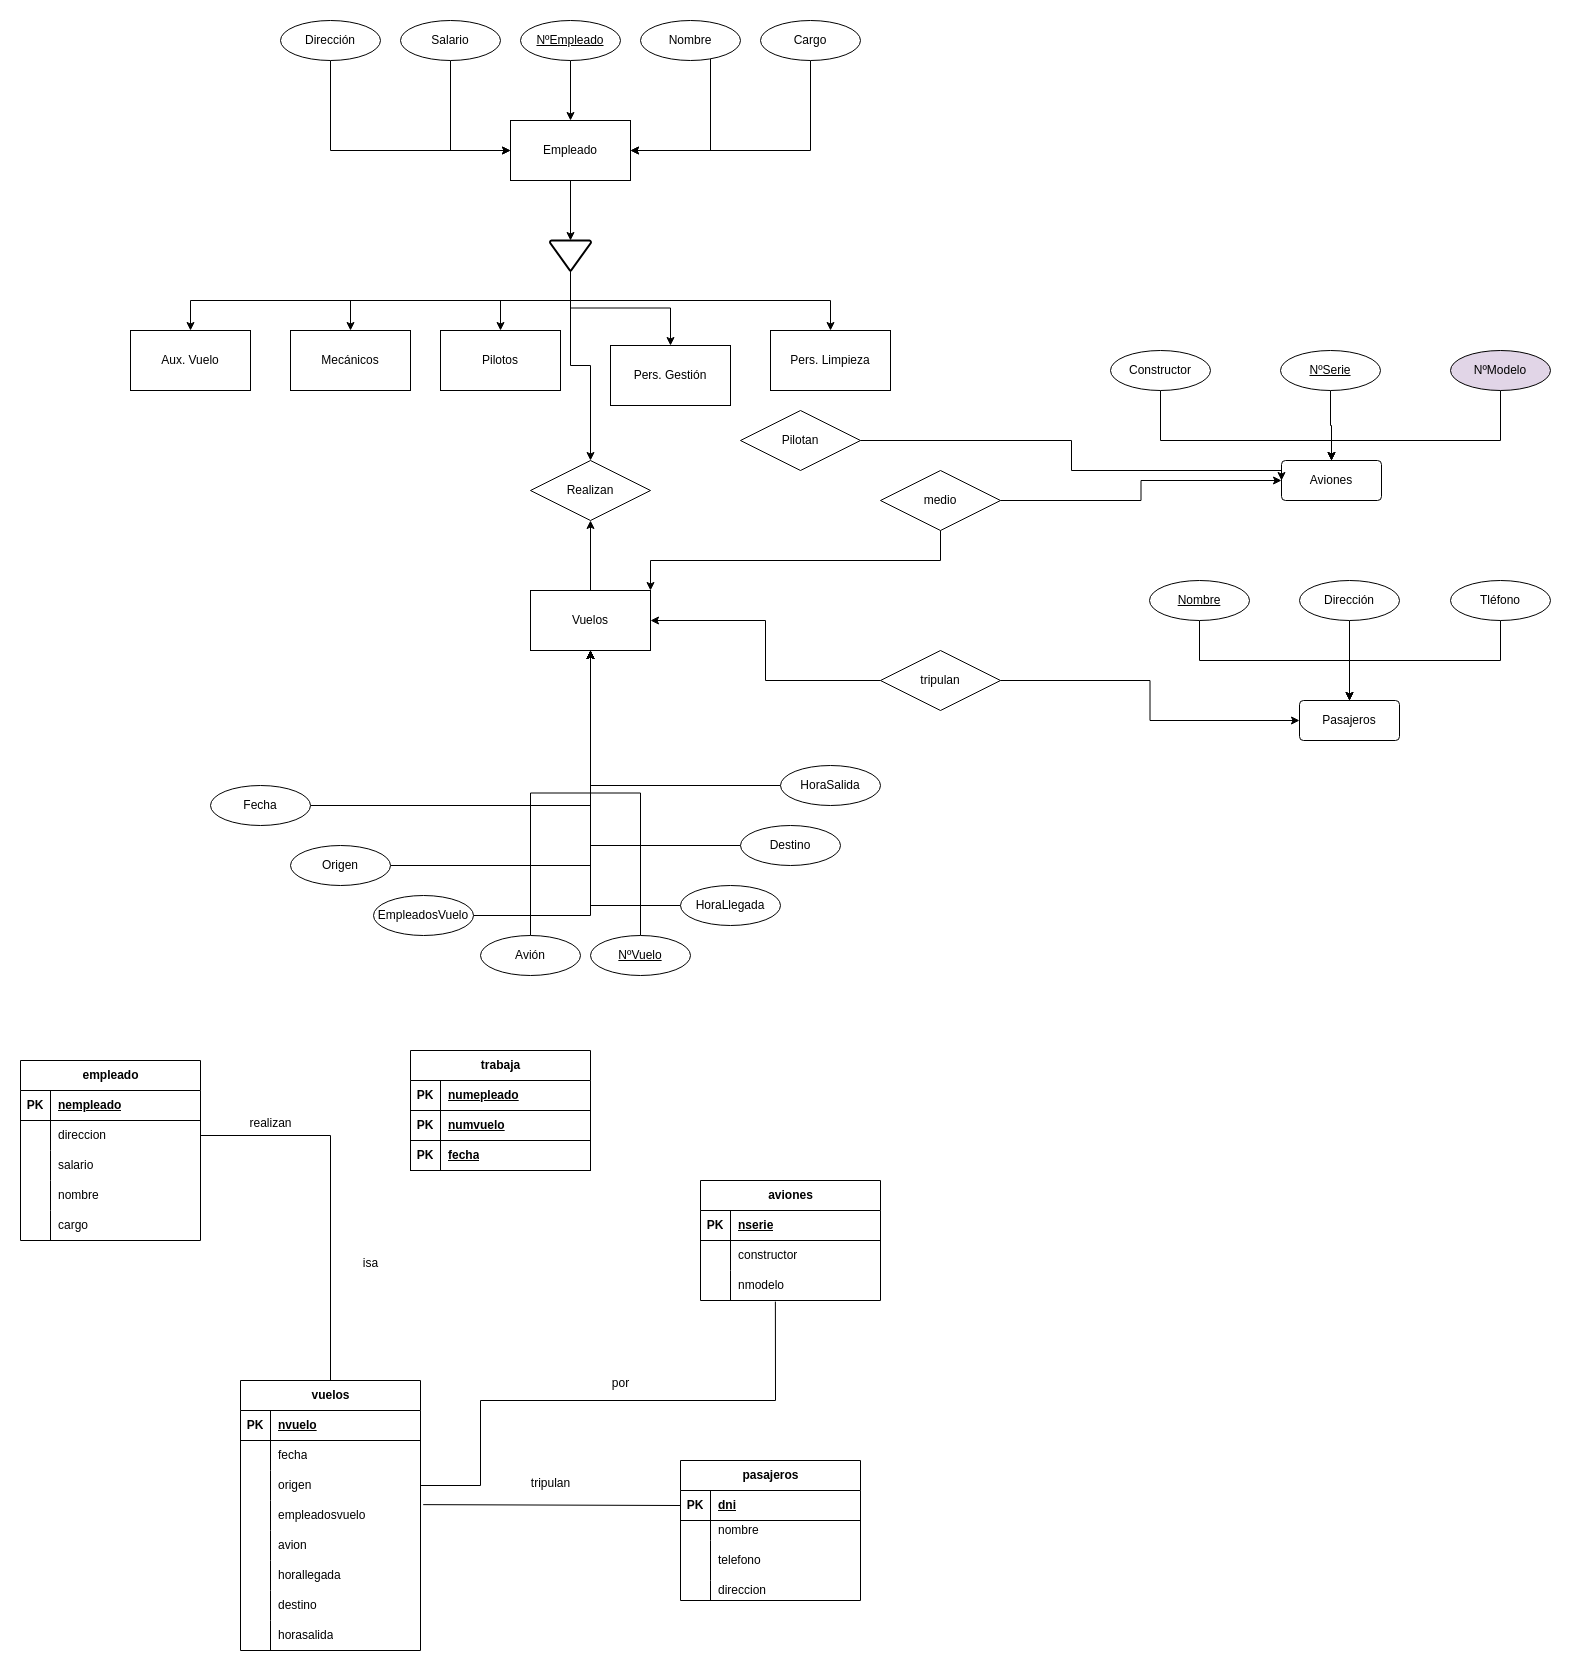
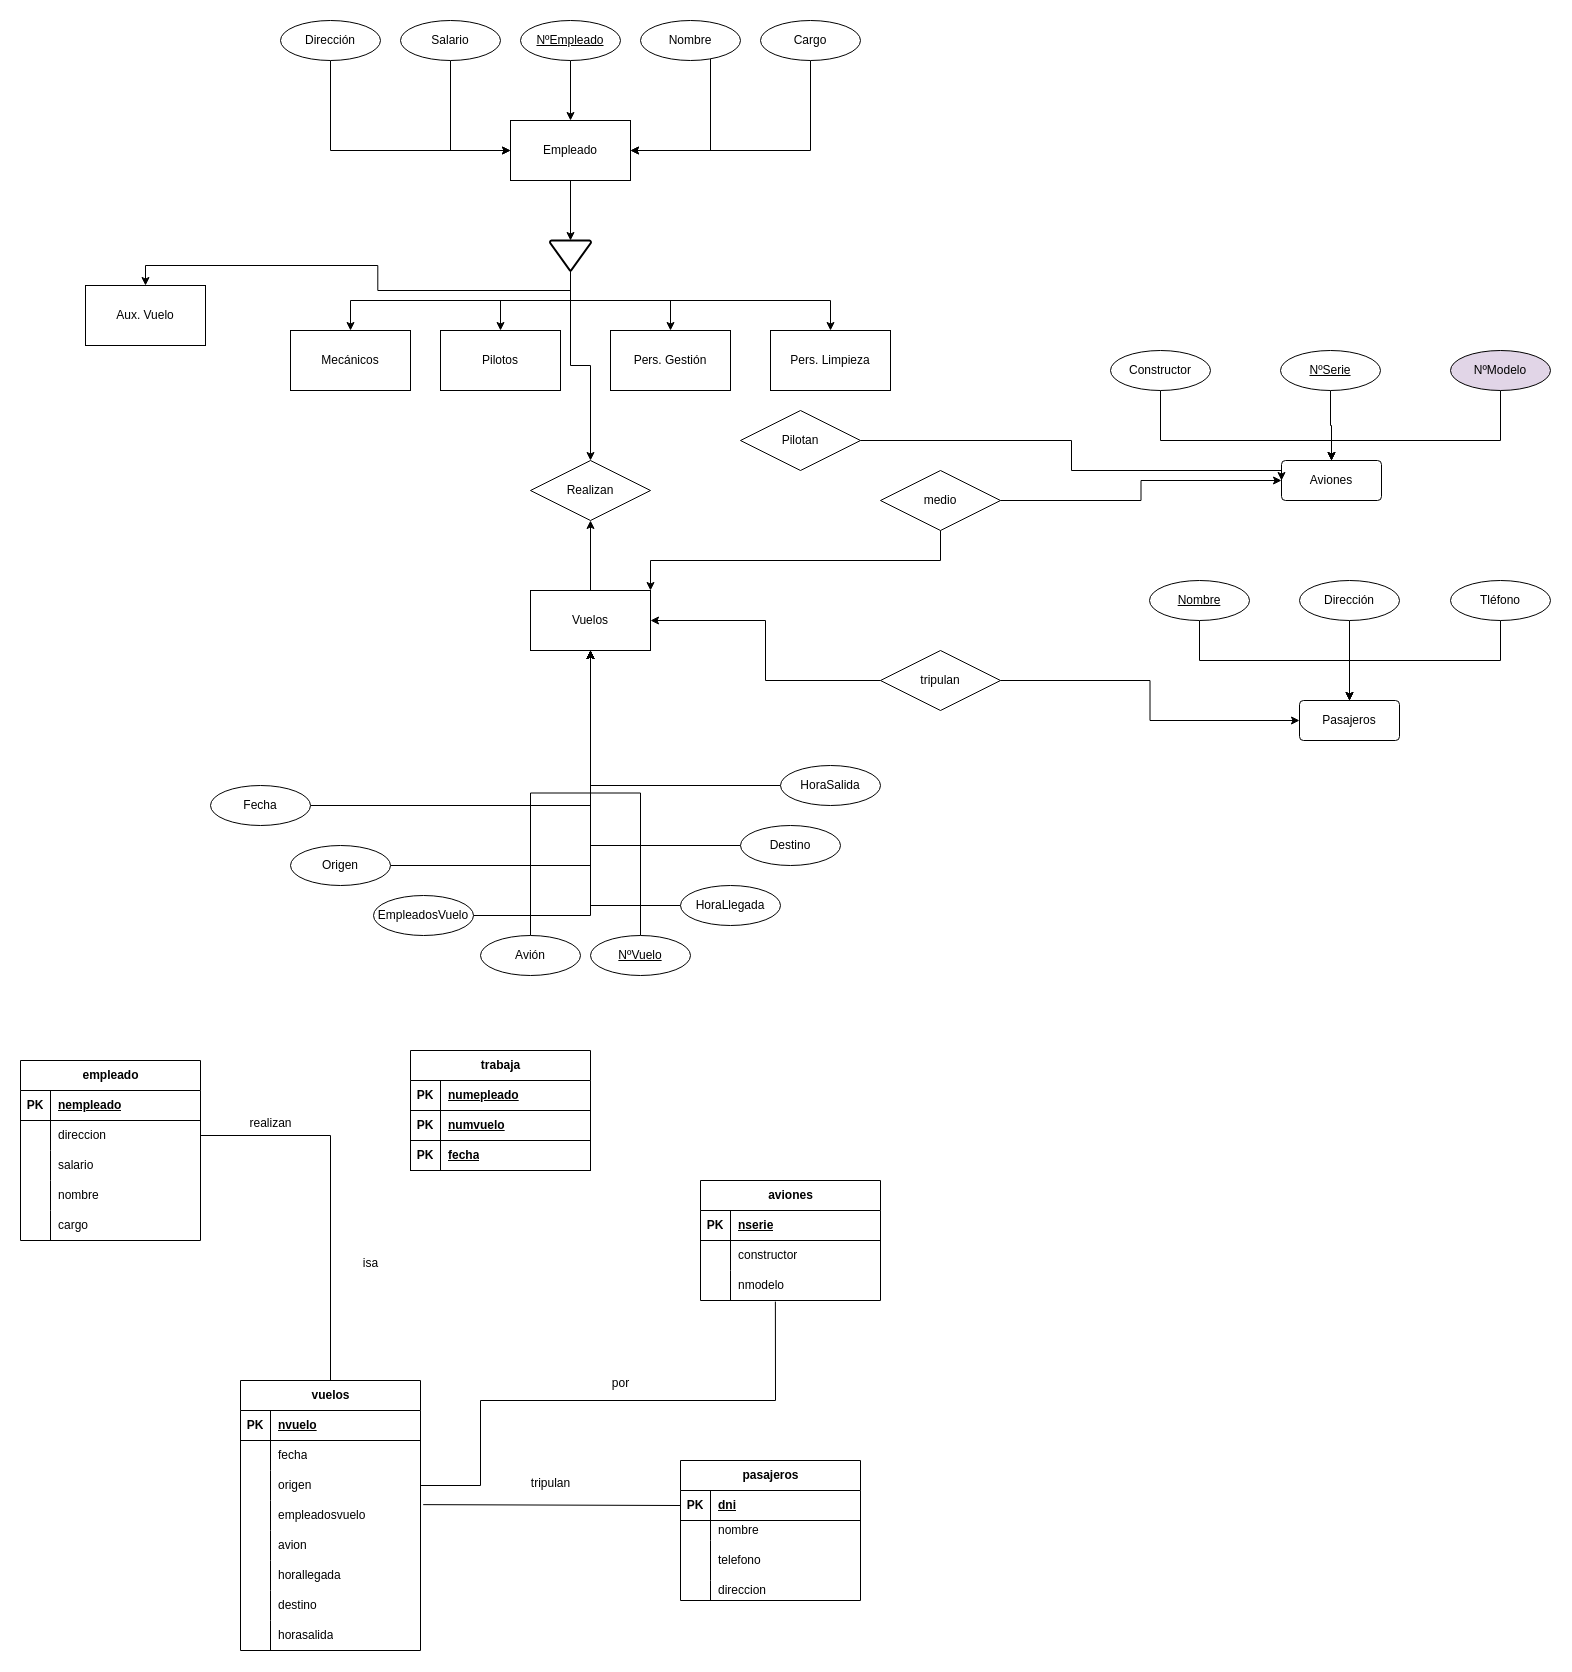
(191, 361) -> (146, 316)
(671, 376) -> (671, 361)
